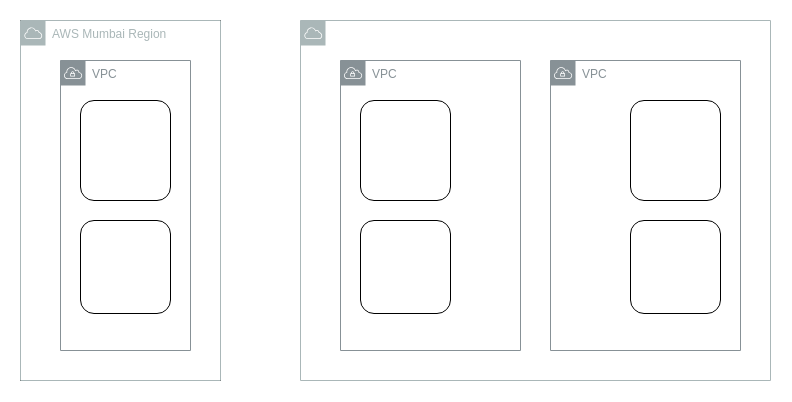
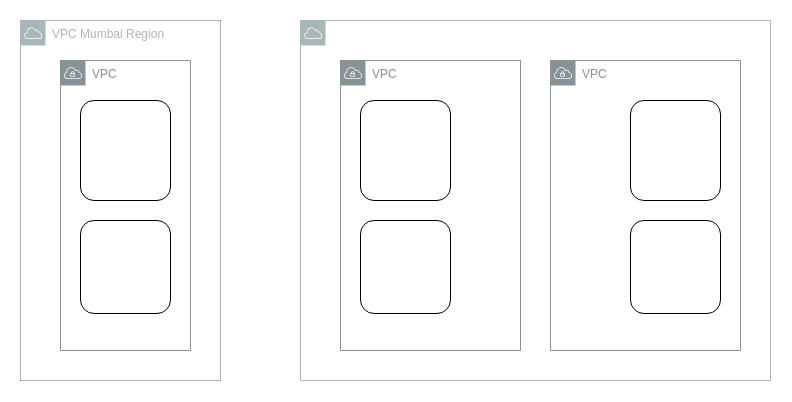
(103, 35) -> (103, 35)
